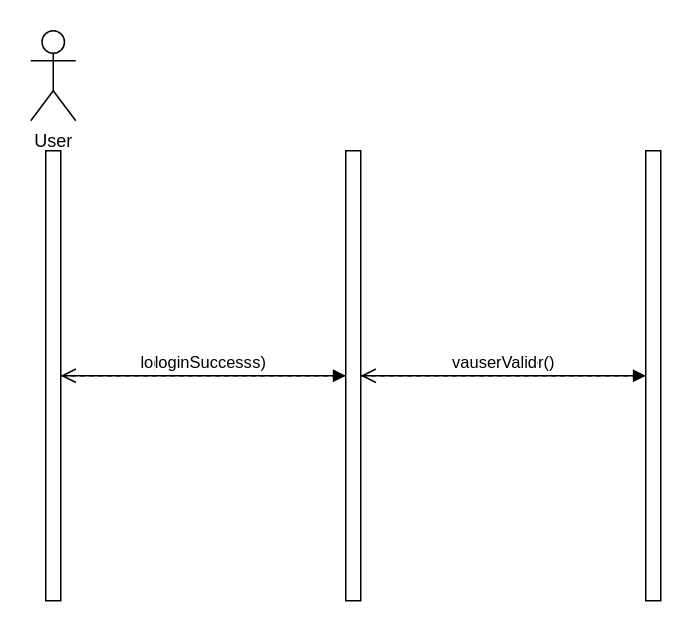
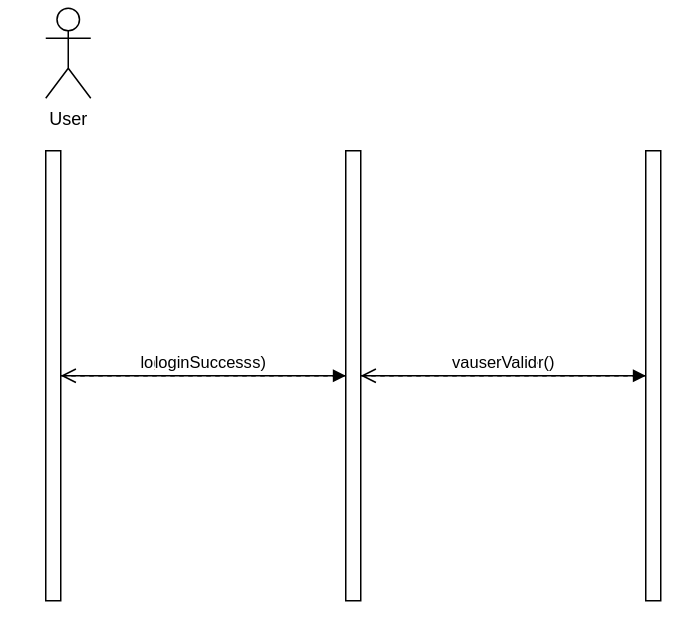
(53, 76) -> (68, 53)
